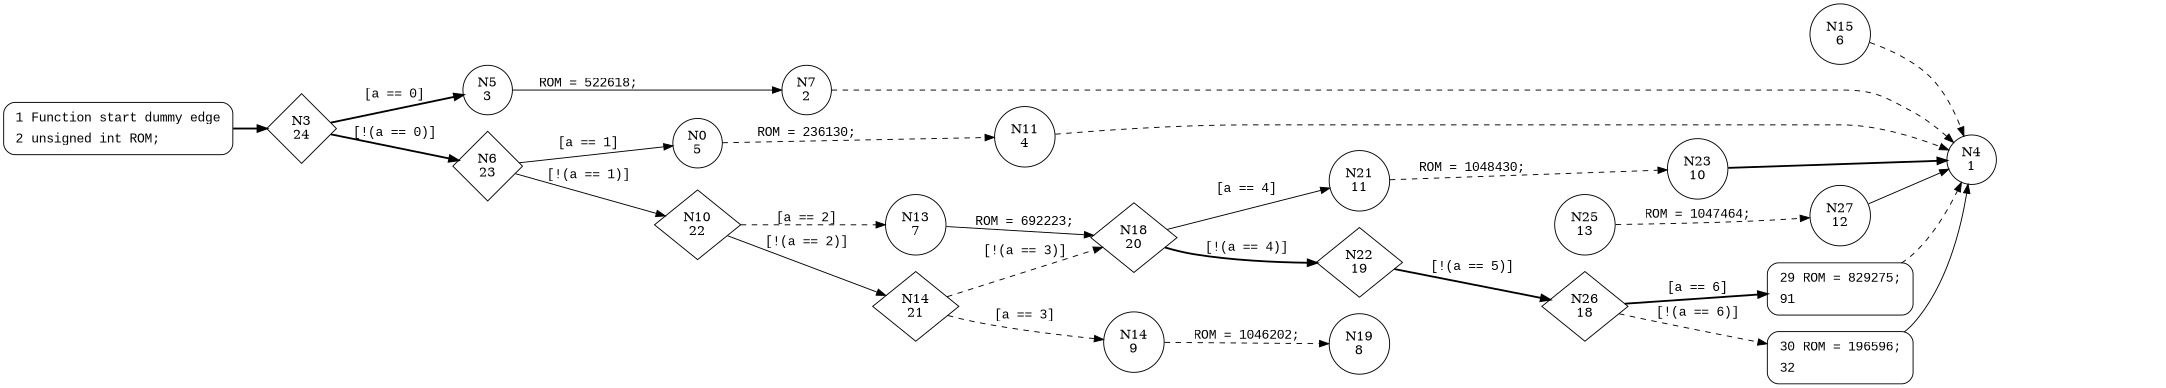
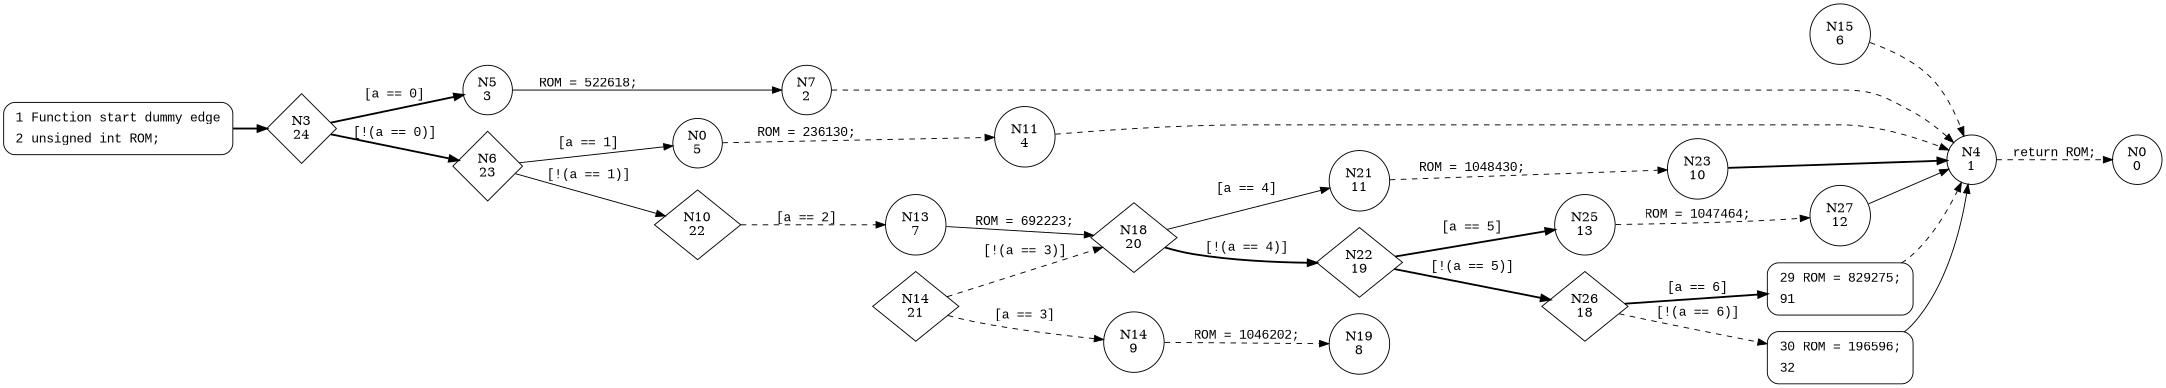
none -> (2137, 160)
none -> (1470, 244)
(802, 264) -> none
